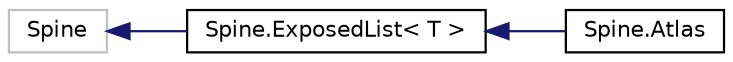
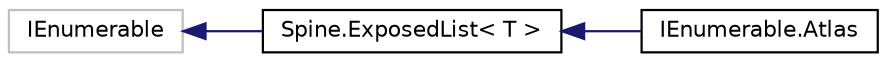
(58, 31) -> (96, 31)
(645, 31) -> (760, 31)
